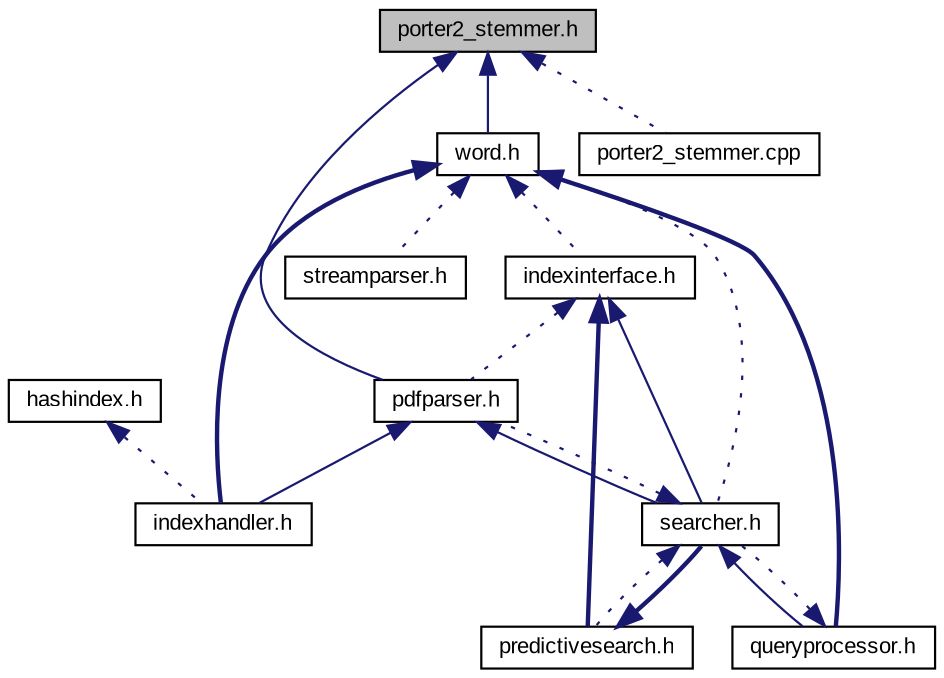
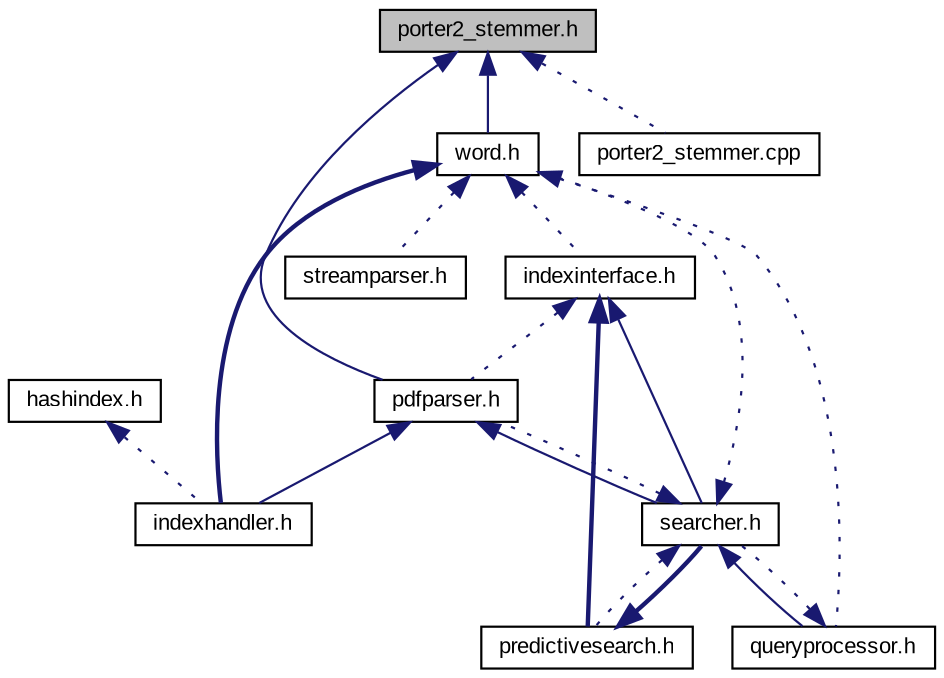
(732, 292) -> (723, 271)
(800, 333) -> (801, 331)
